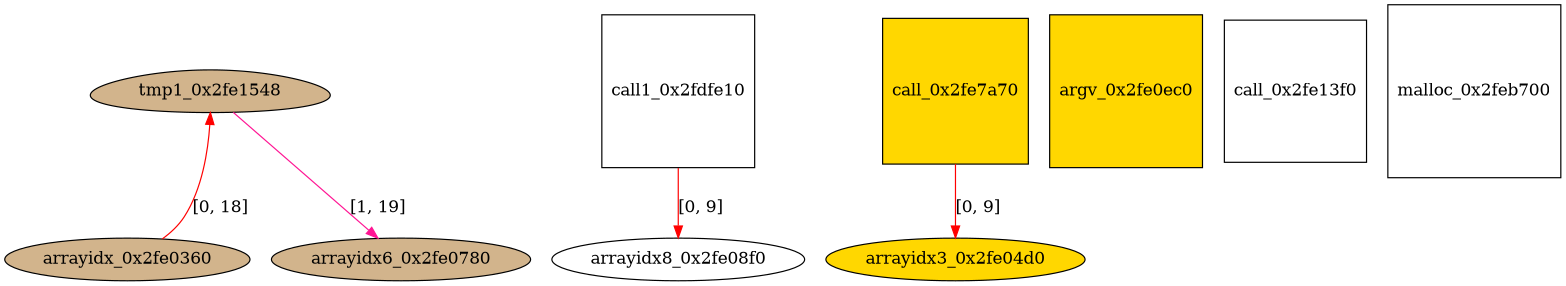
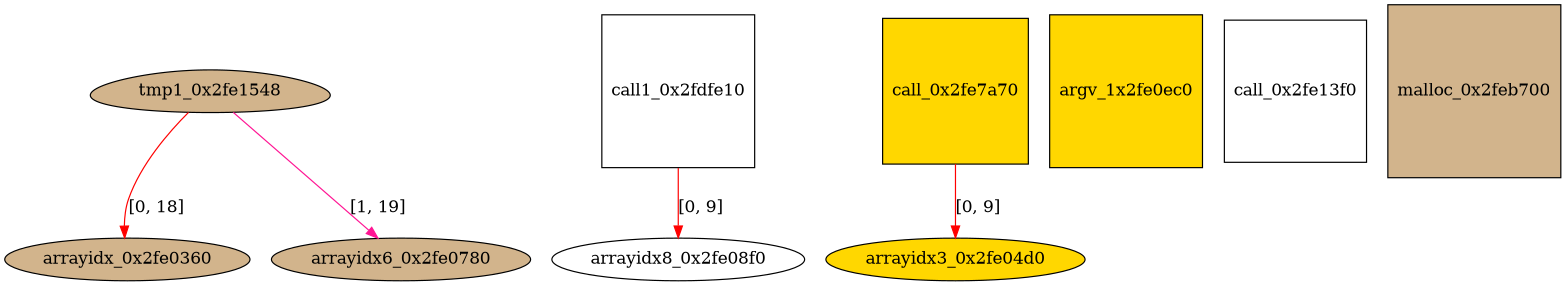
(1126, 91) -> (1126, 91)
(1474, 91) -> (1474, 91)
(198, 187) -> (146, 164)
